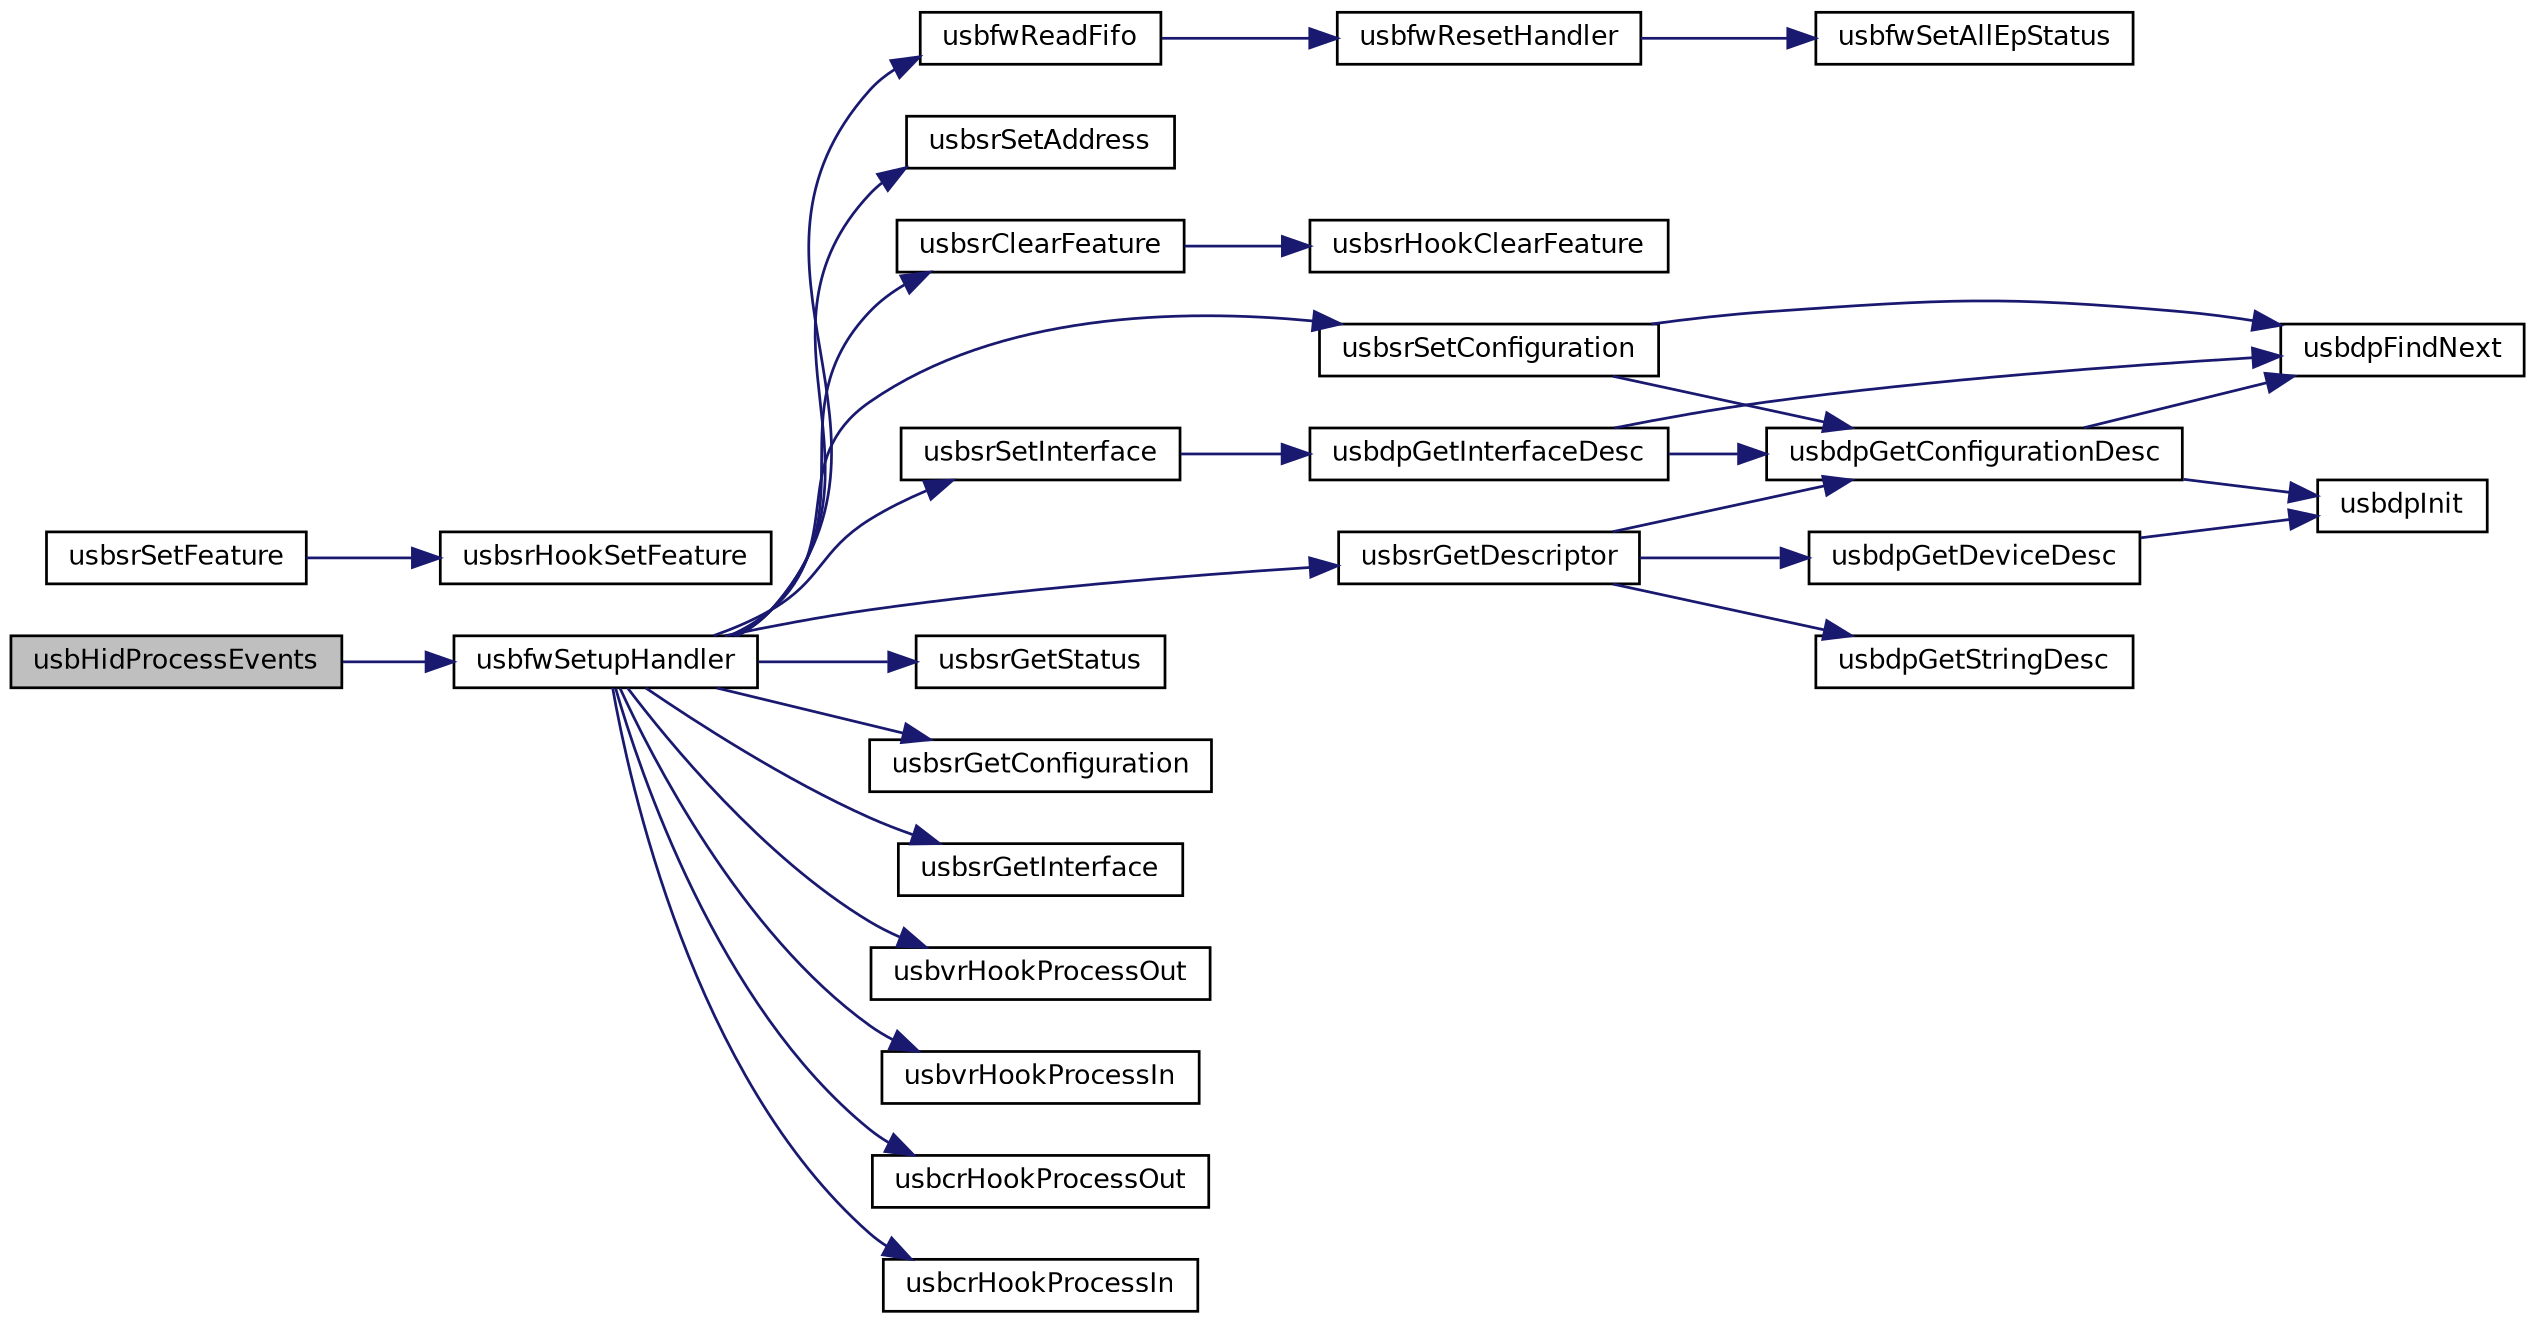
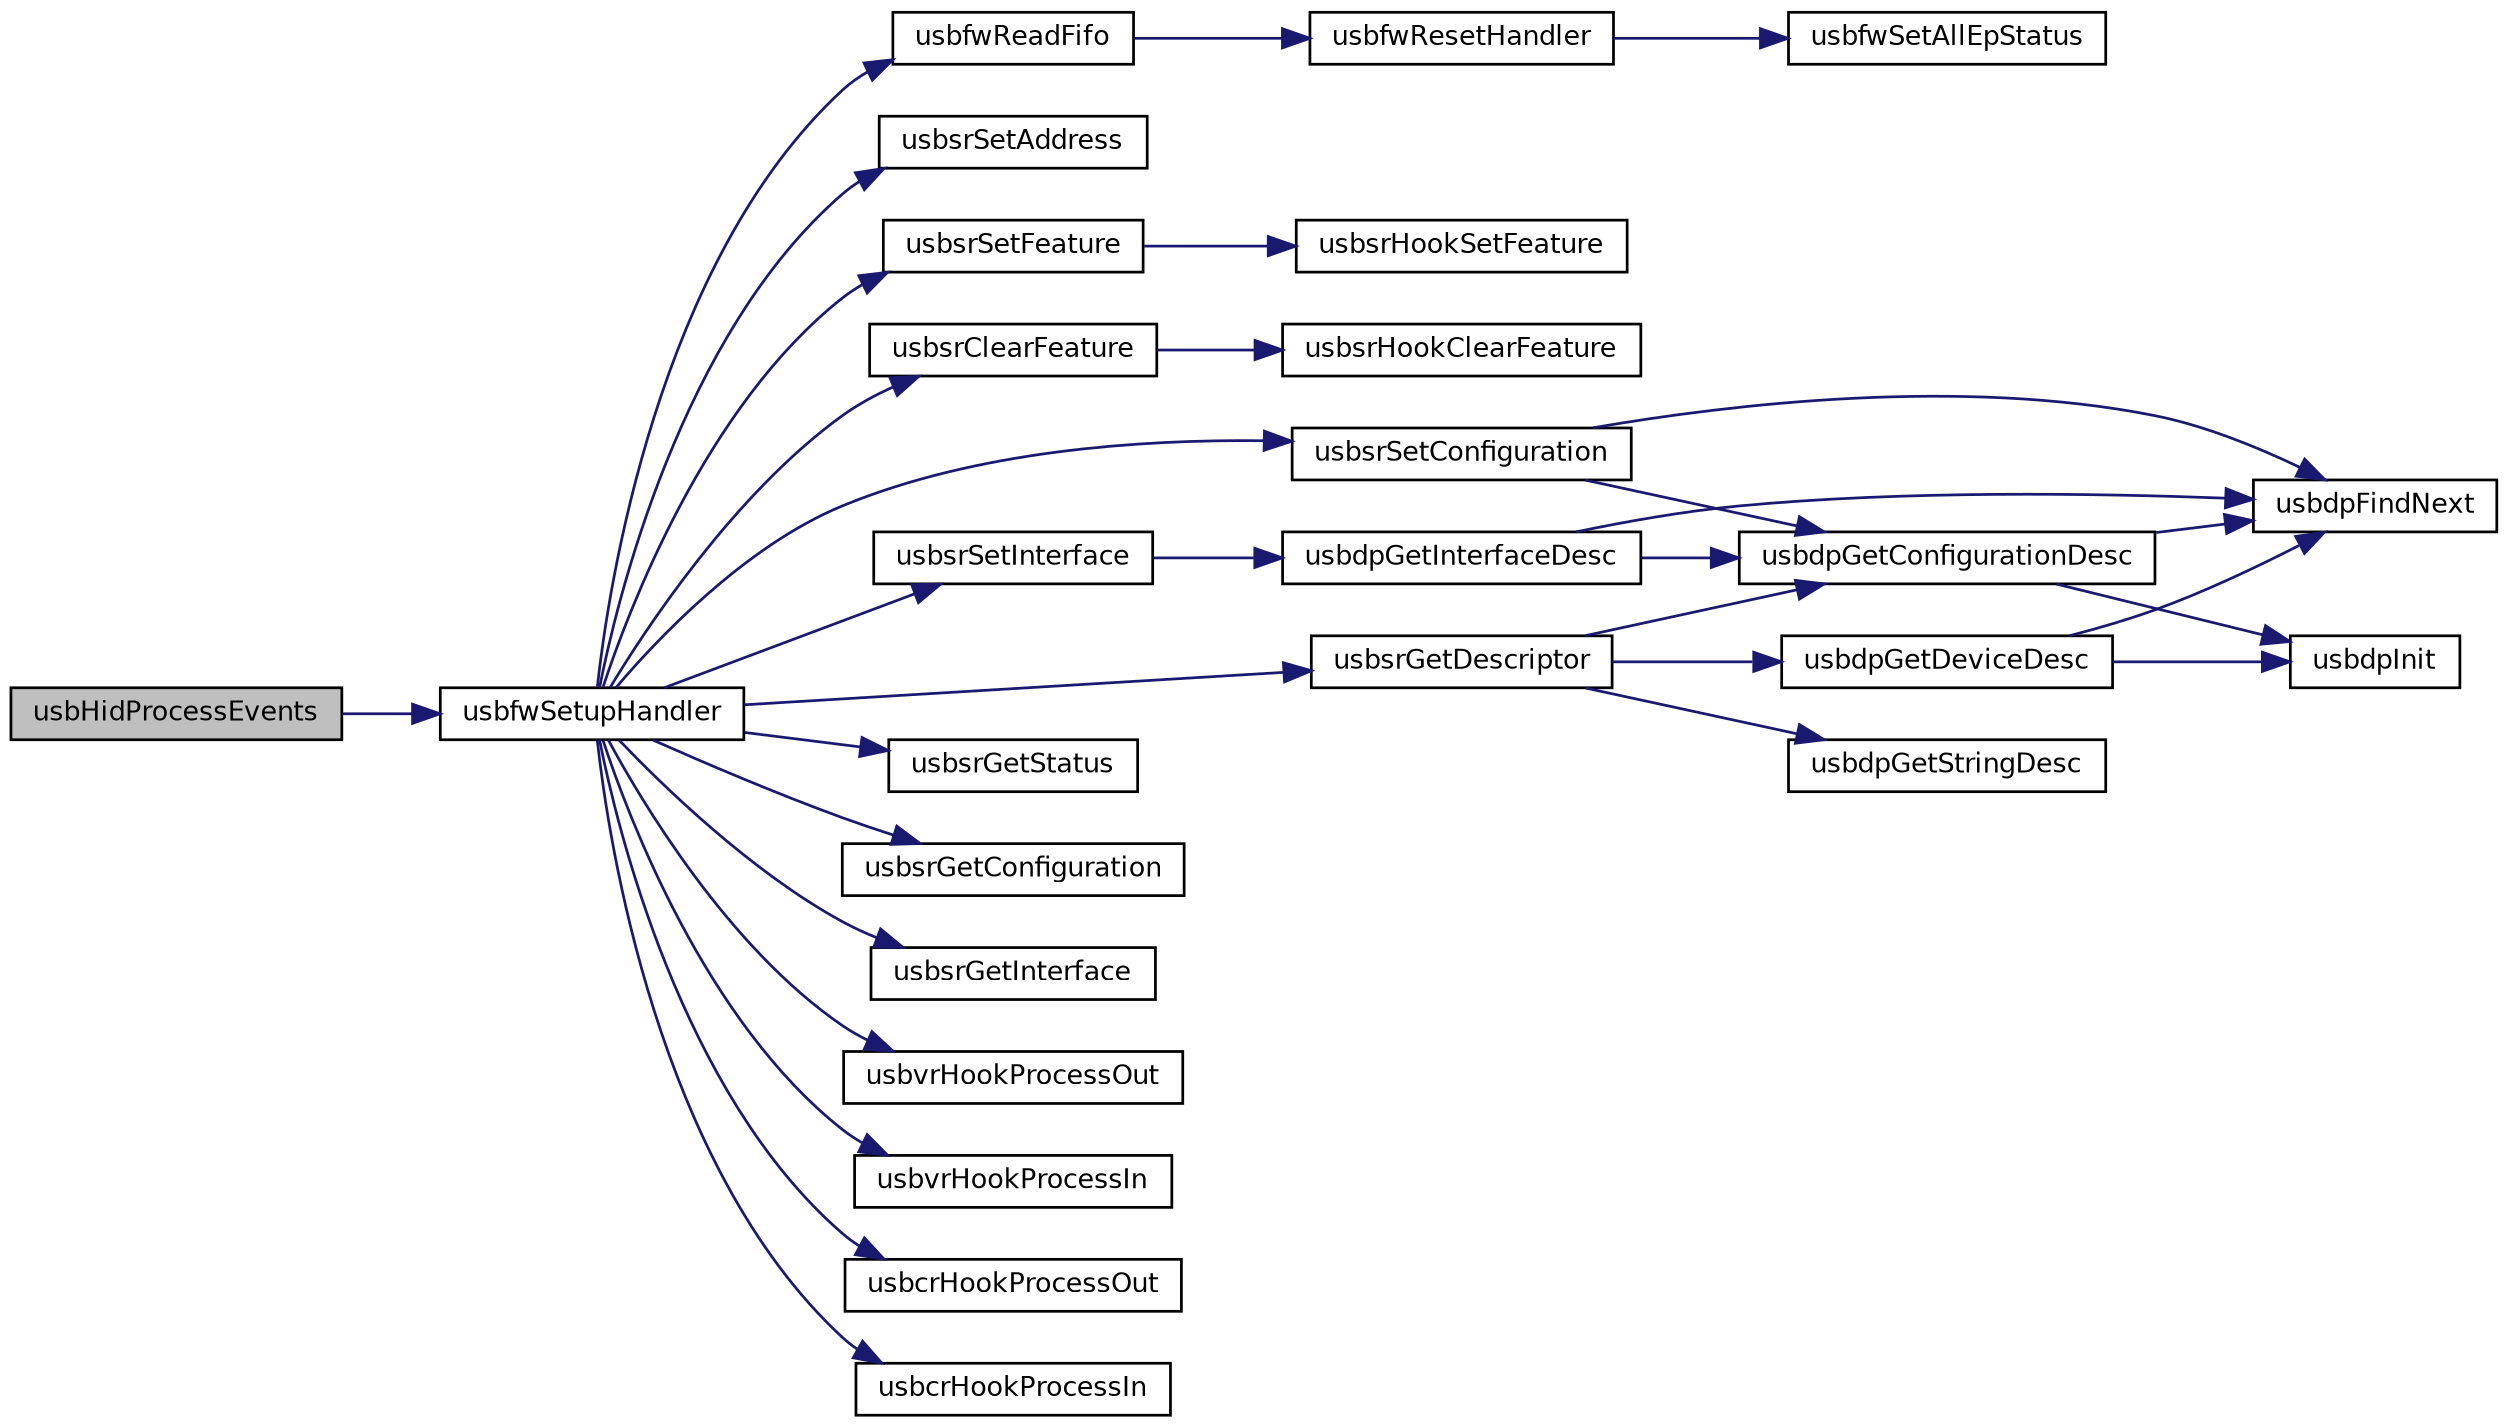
none -> (703, 466)
none -> (2187, 598)
